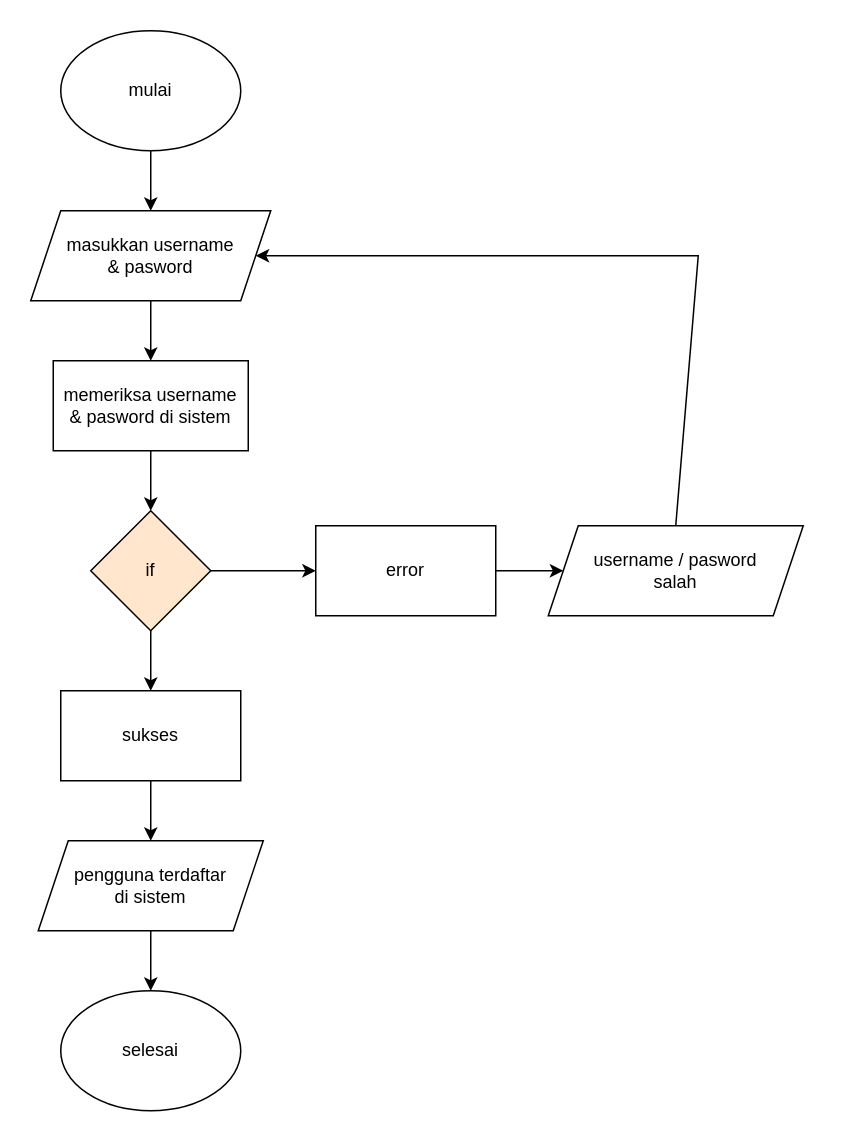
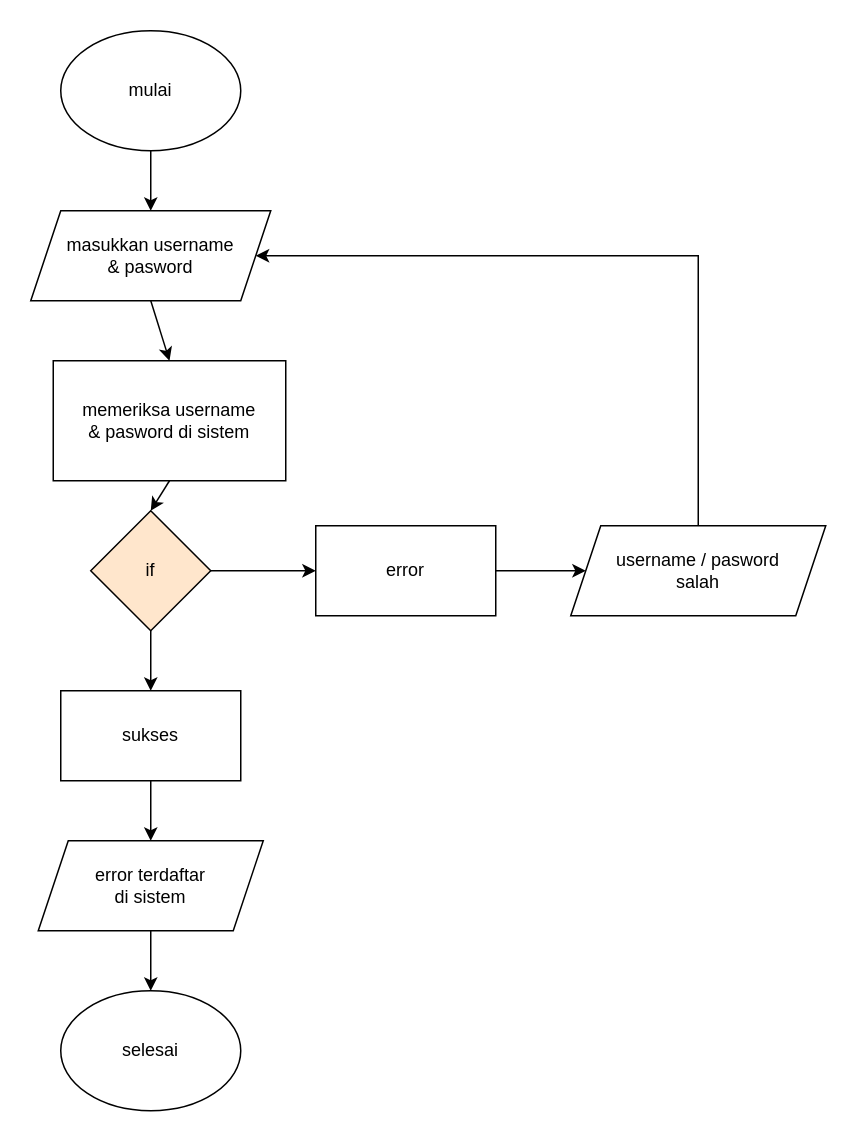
(151, 406) -> (170, 421)
(676, 571) -> (698, 571)
(151, 886) -> (151, 886)
